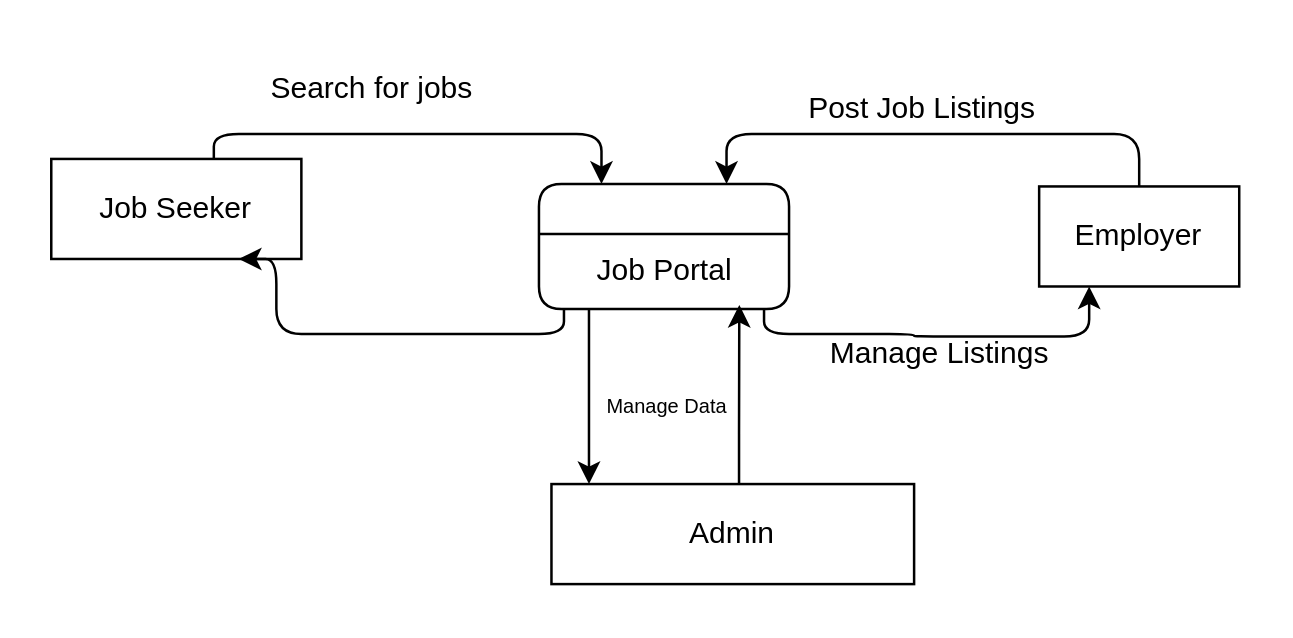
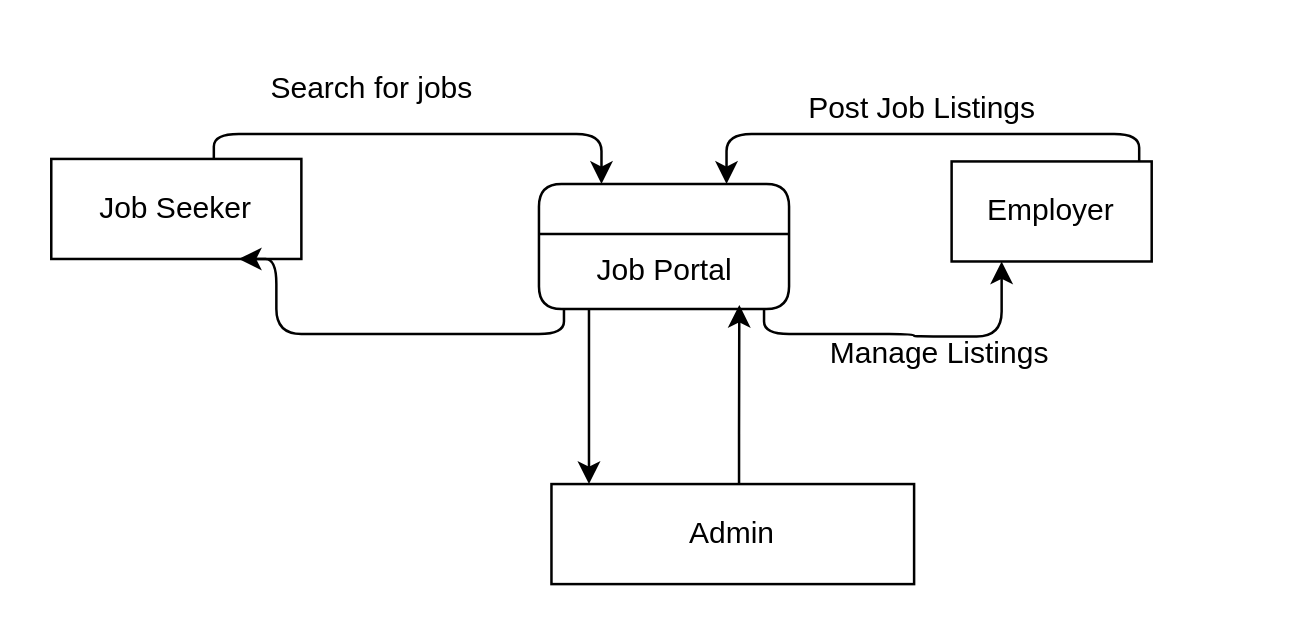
(1139, 236) -> (1051, 211)
(666, 406) -> none
